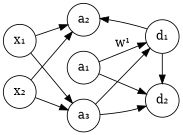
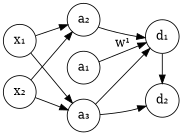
(128, 24) -> (117, 33)
(123, 84) -> none
